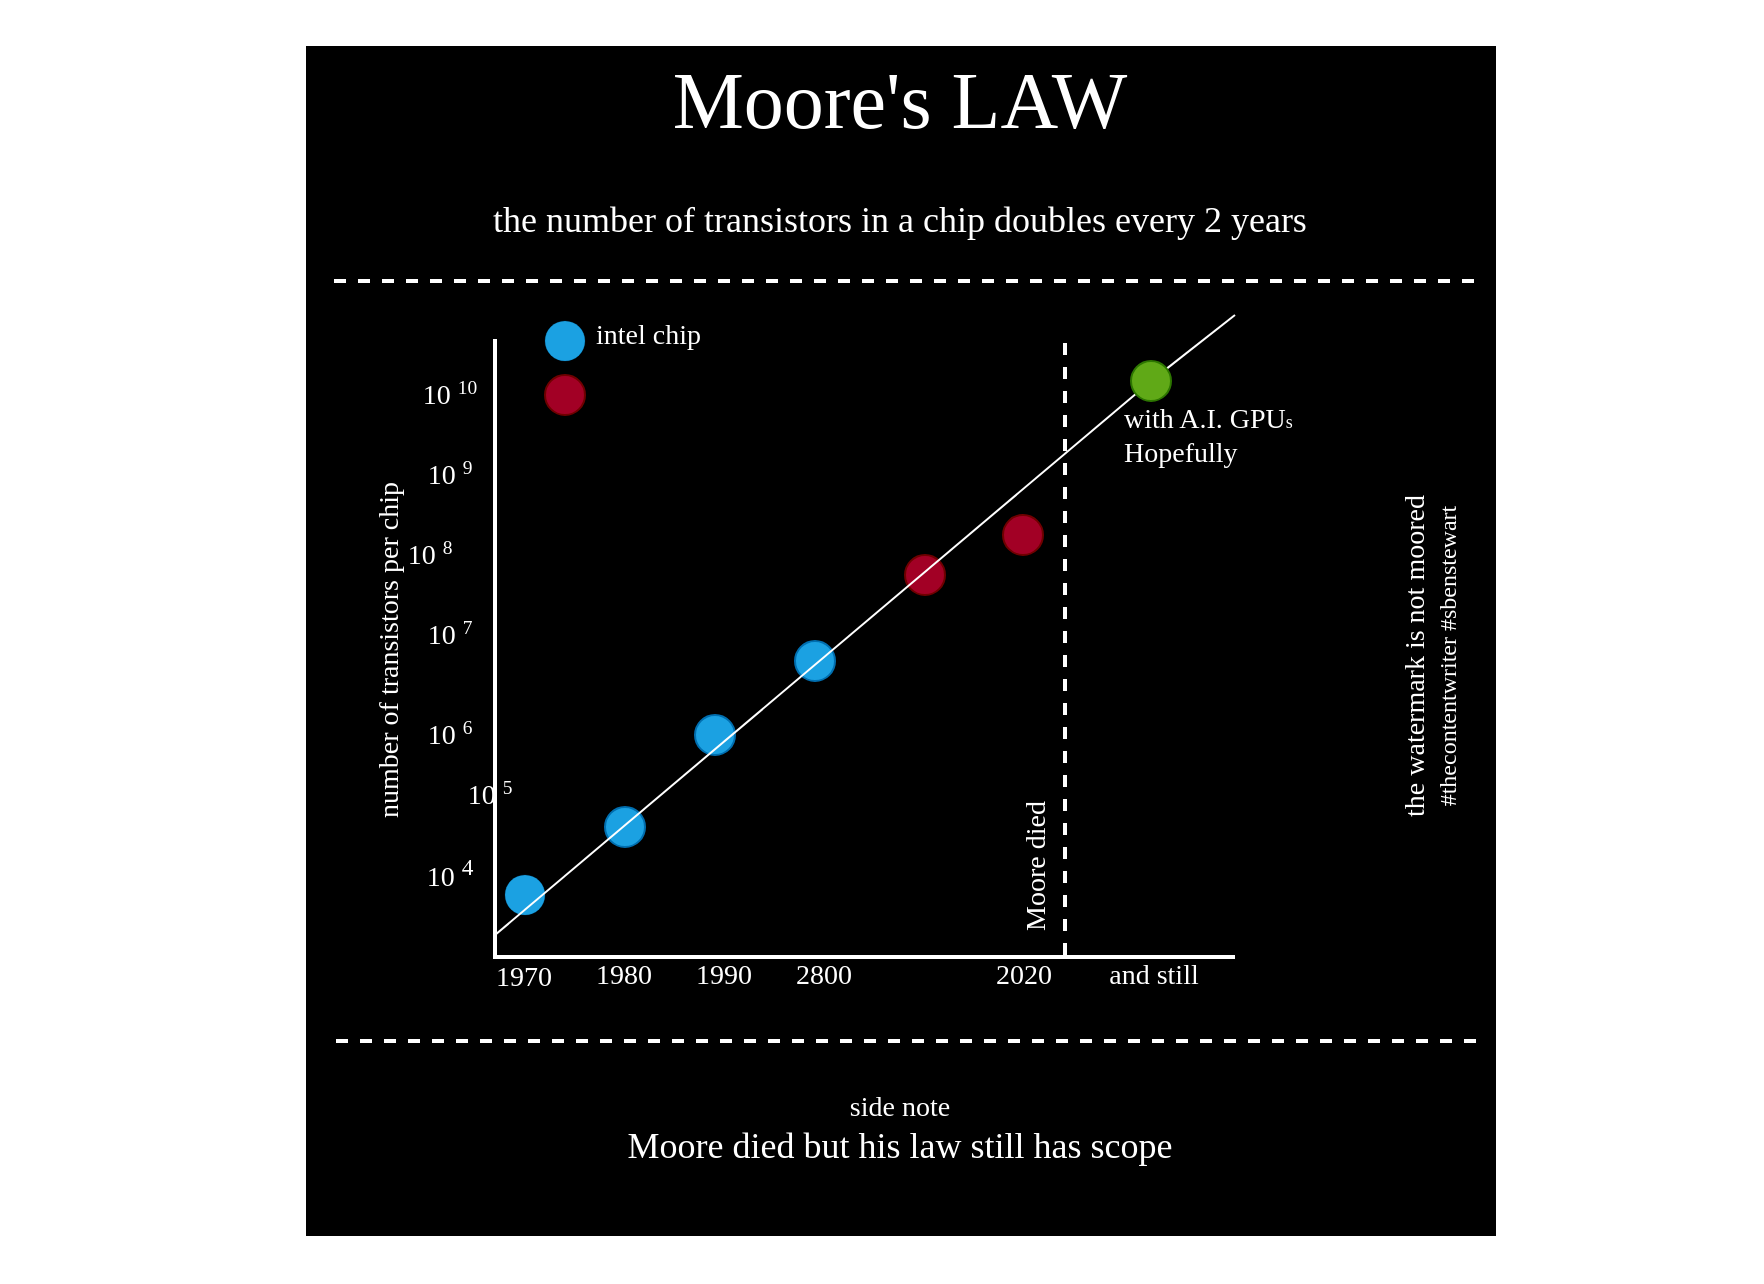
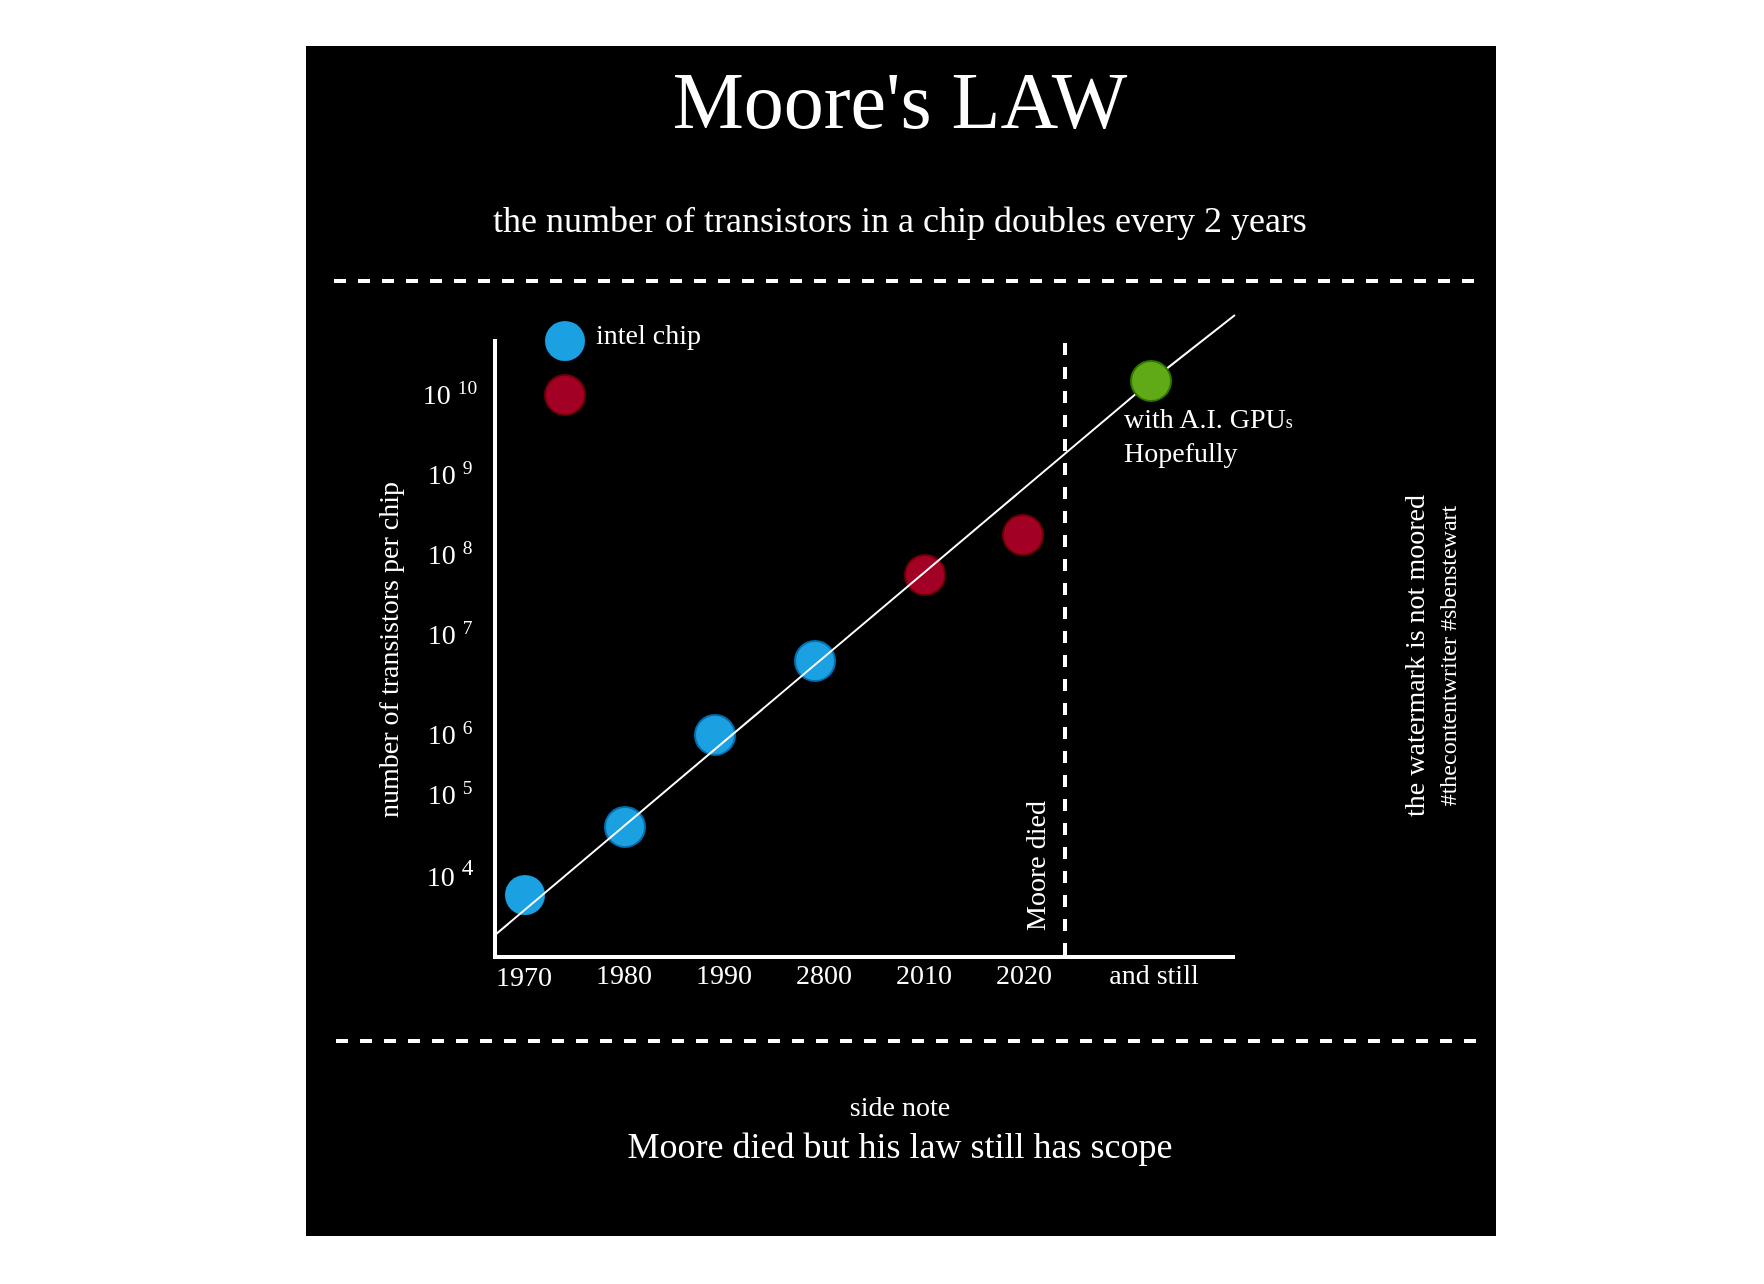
(431, 555) -> (451, 555)
(491, 795) -> (451, 795)
none -> (925, 977)
